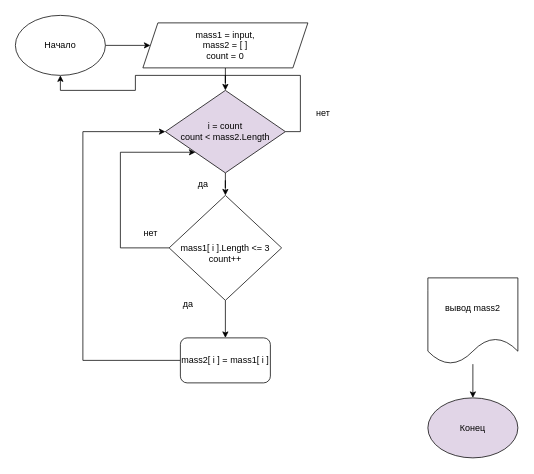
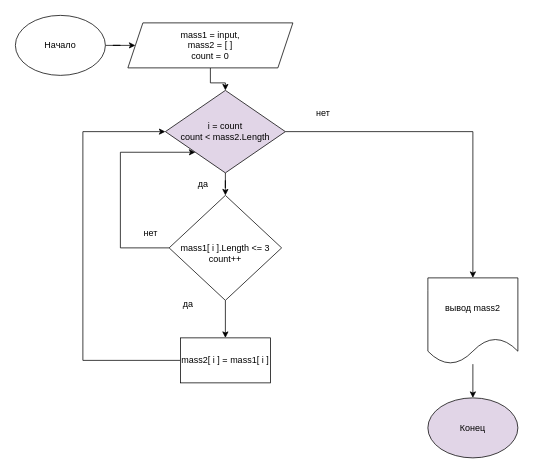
(225, 45) -> (210, 45)
(197, 75) -> (387, 132)
(225, 360) -> (225, 360)
